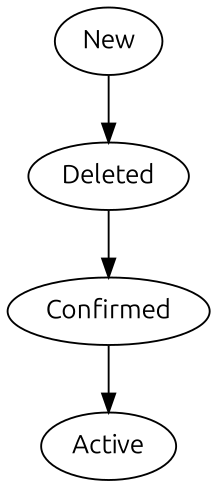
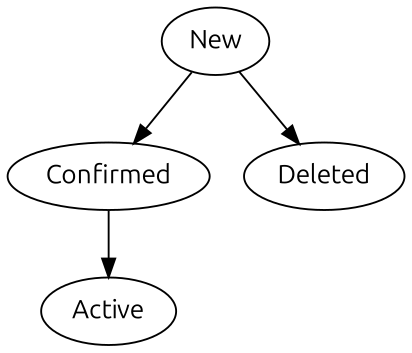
(109, 235) -> (169, 100)
